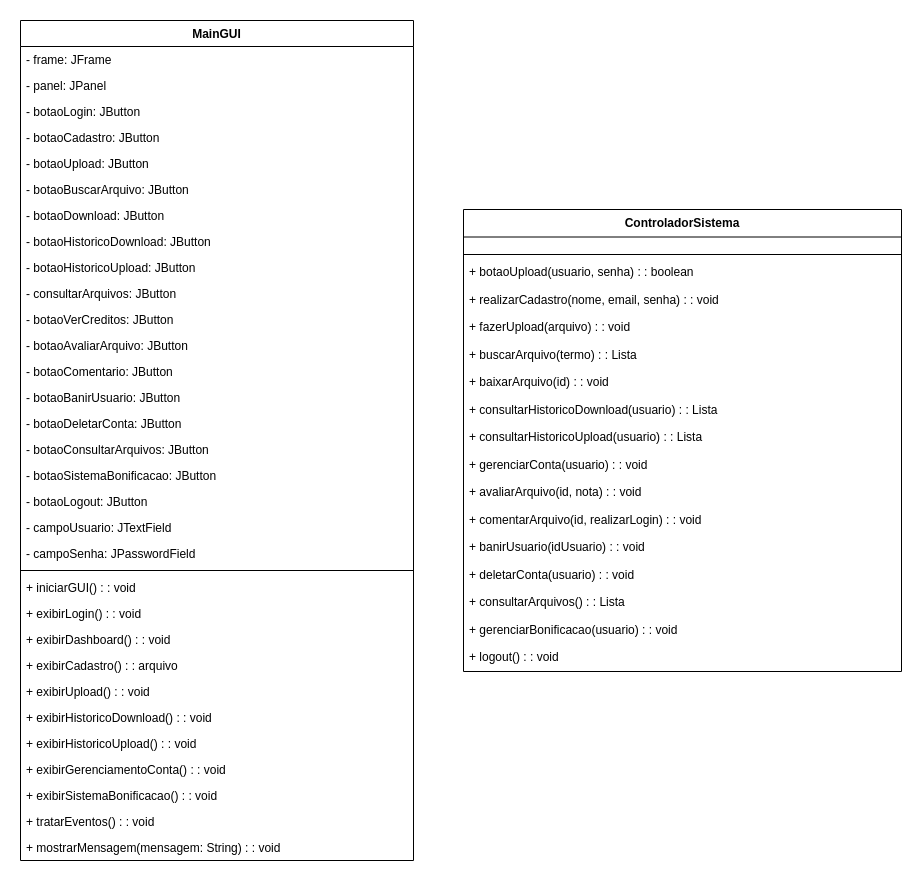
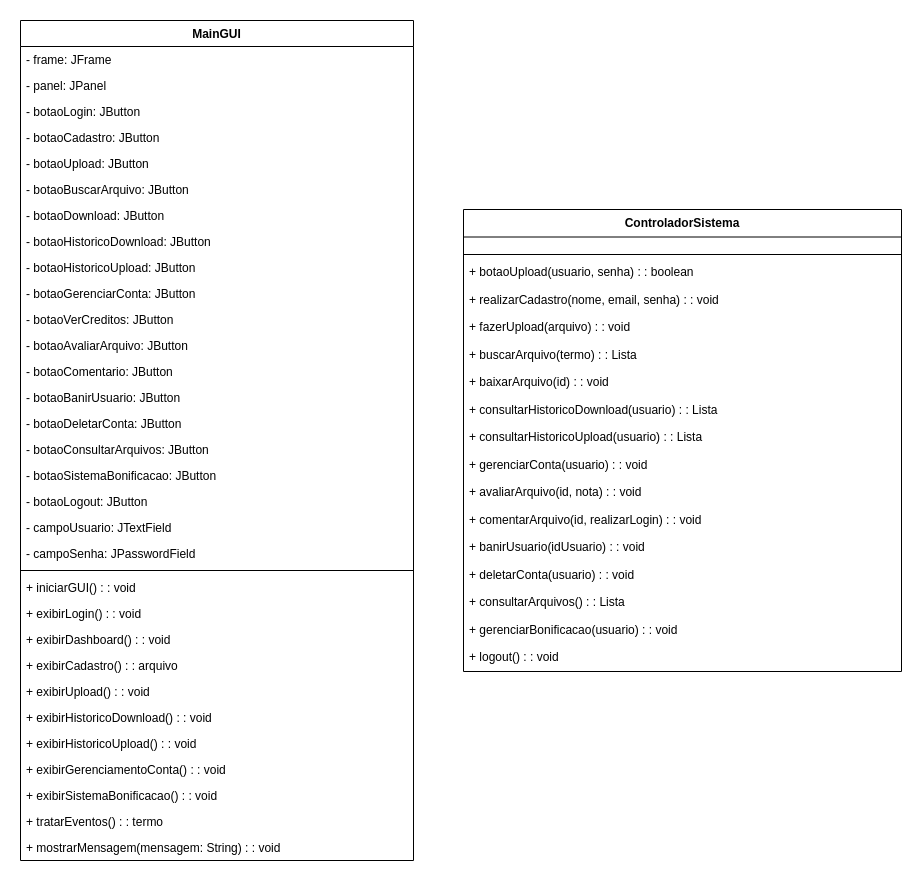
(112, 294) -> (121, 294)
(102, 822) -> (107, 822)
